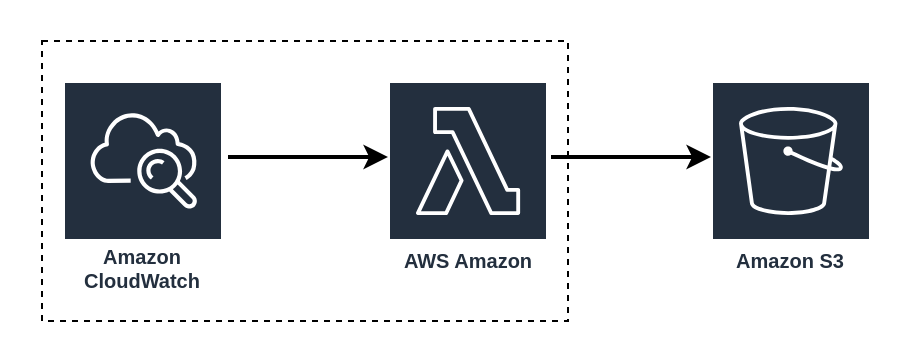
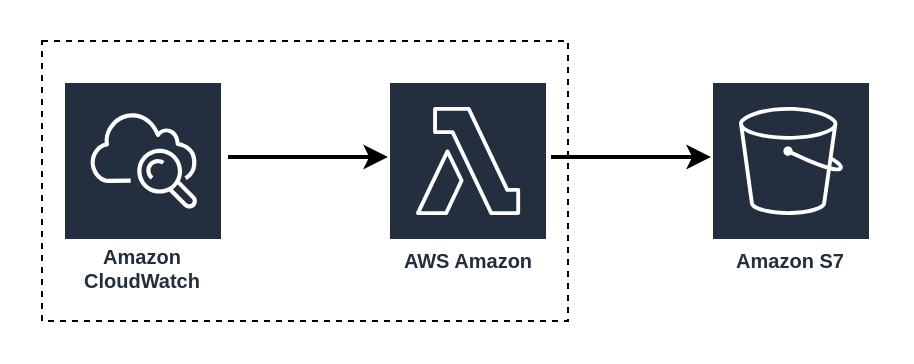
(791, 261) -> (791, 261)
